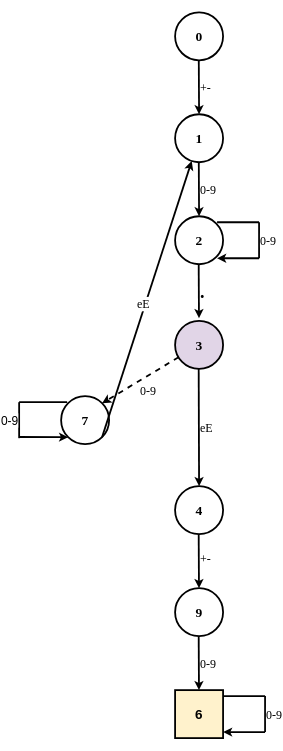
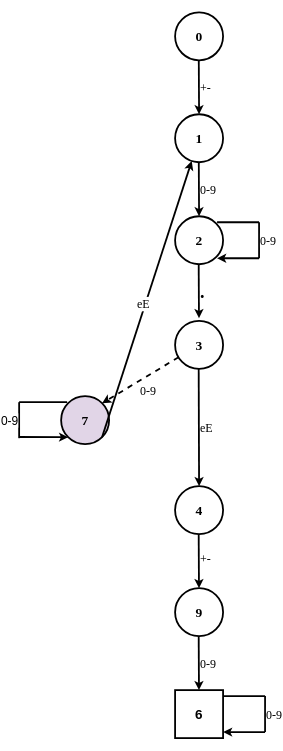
(199, 345) -> (199, 345)
(85, 420) -> (85, 420)
(199, 714) -> (199, 714)
